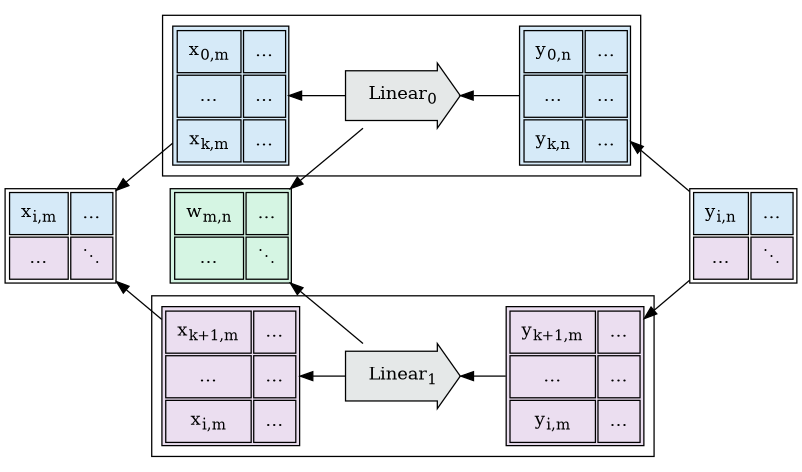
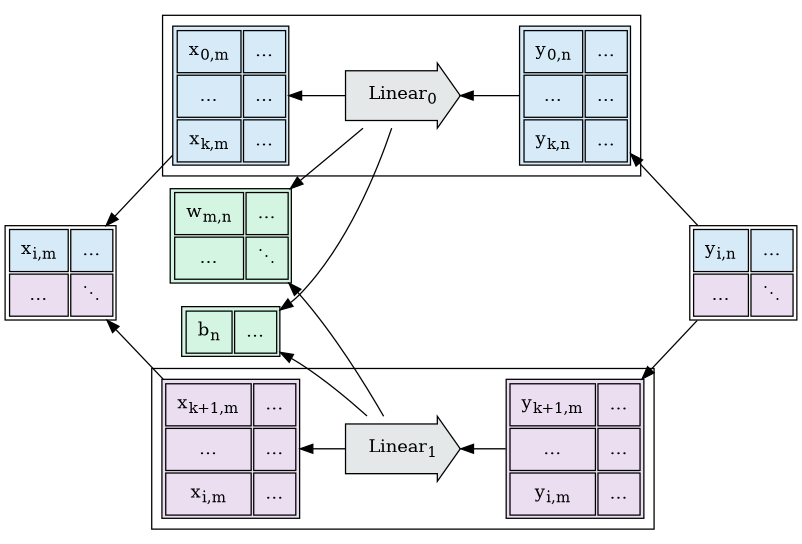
none -> (231, 332)
